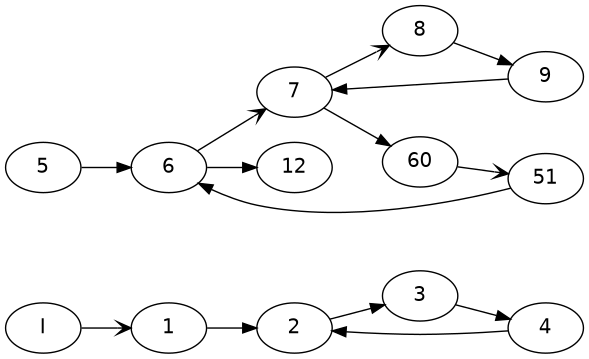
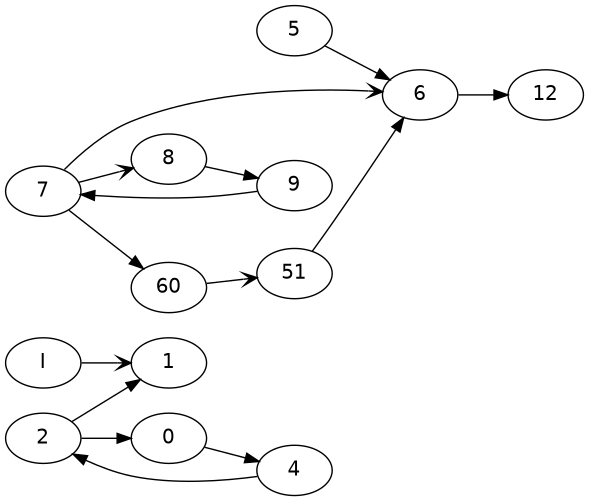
(226, 134) -> (207, 100)
(420, 296) -> (169, 438)
(225, 328) -> (100, 404)
